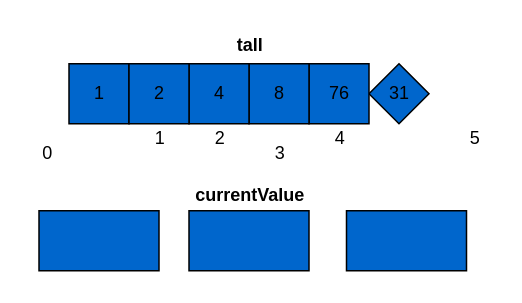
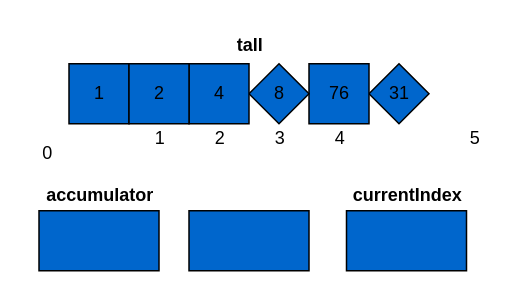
(279, 94) -> (279, 94)
(279, 154) -> (279, 139)
none -> (99, 196)
(249, 196) -> none
none -> (407, 196)
